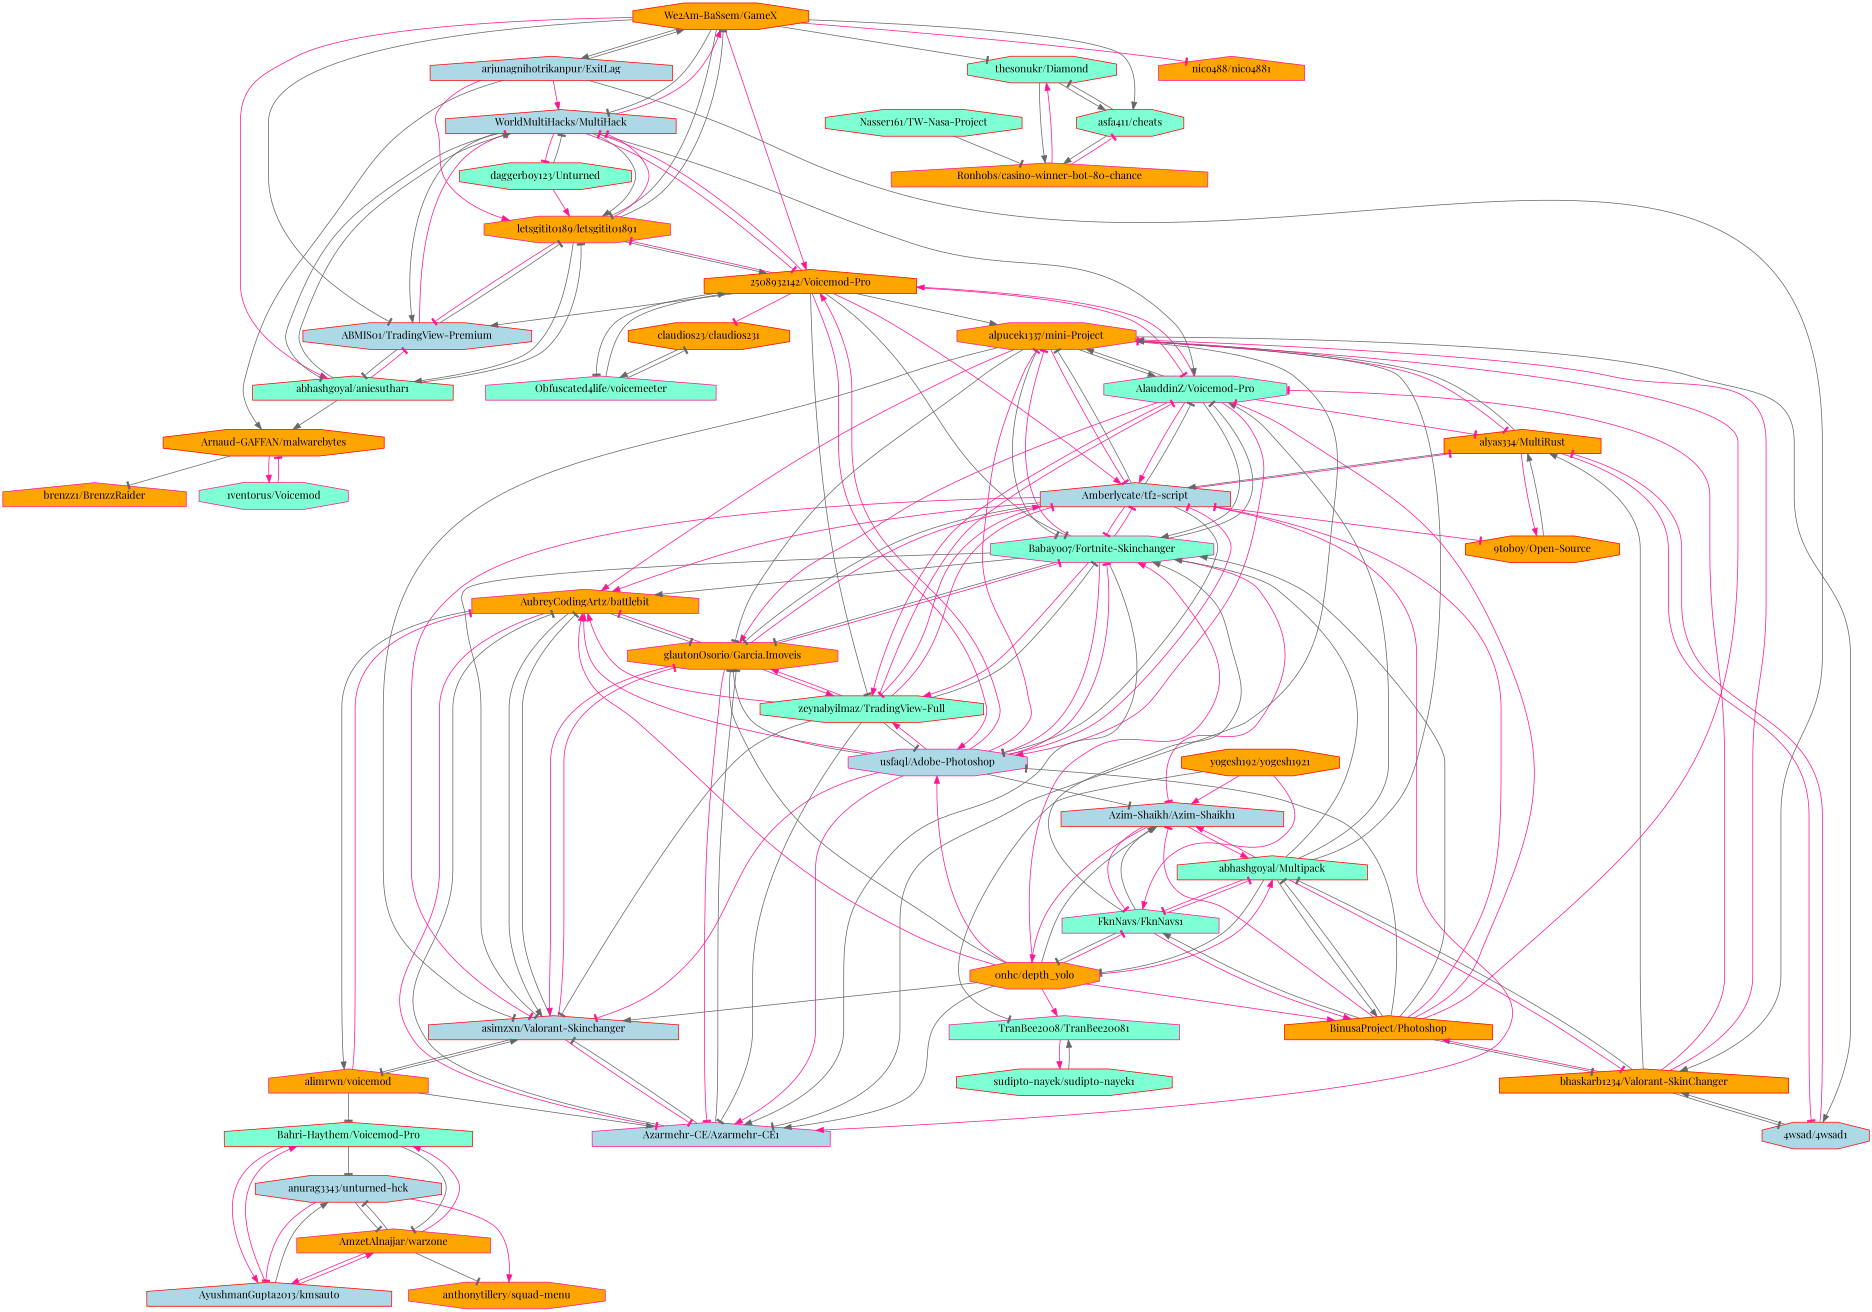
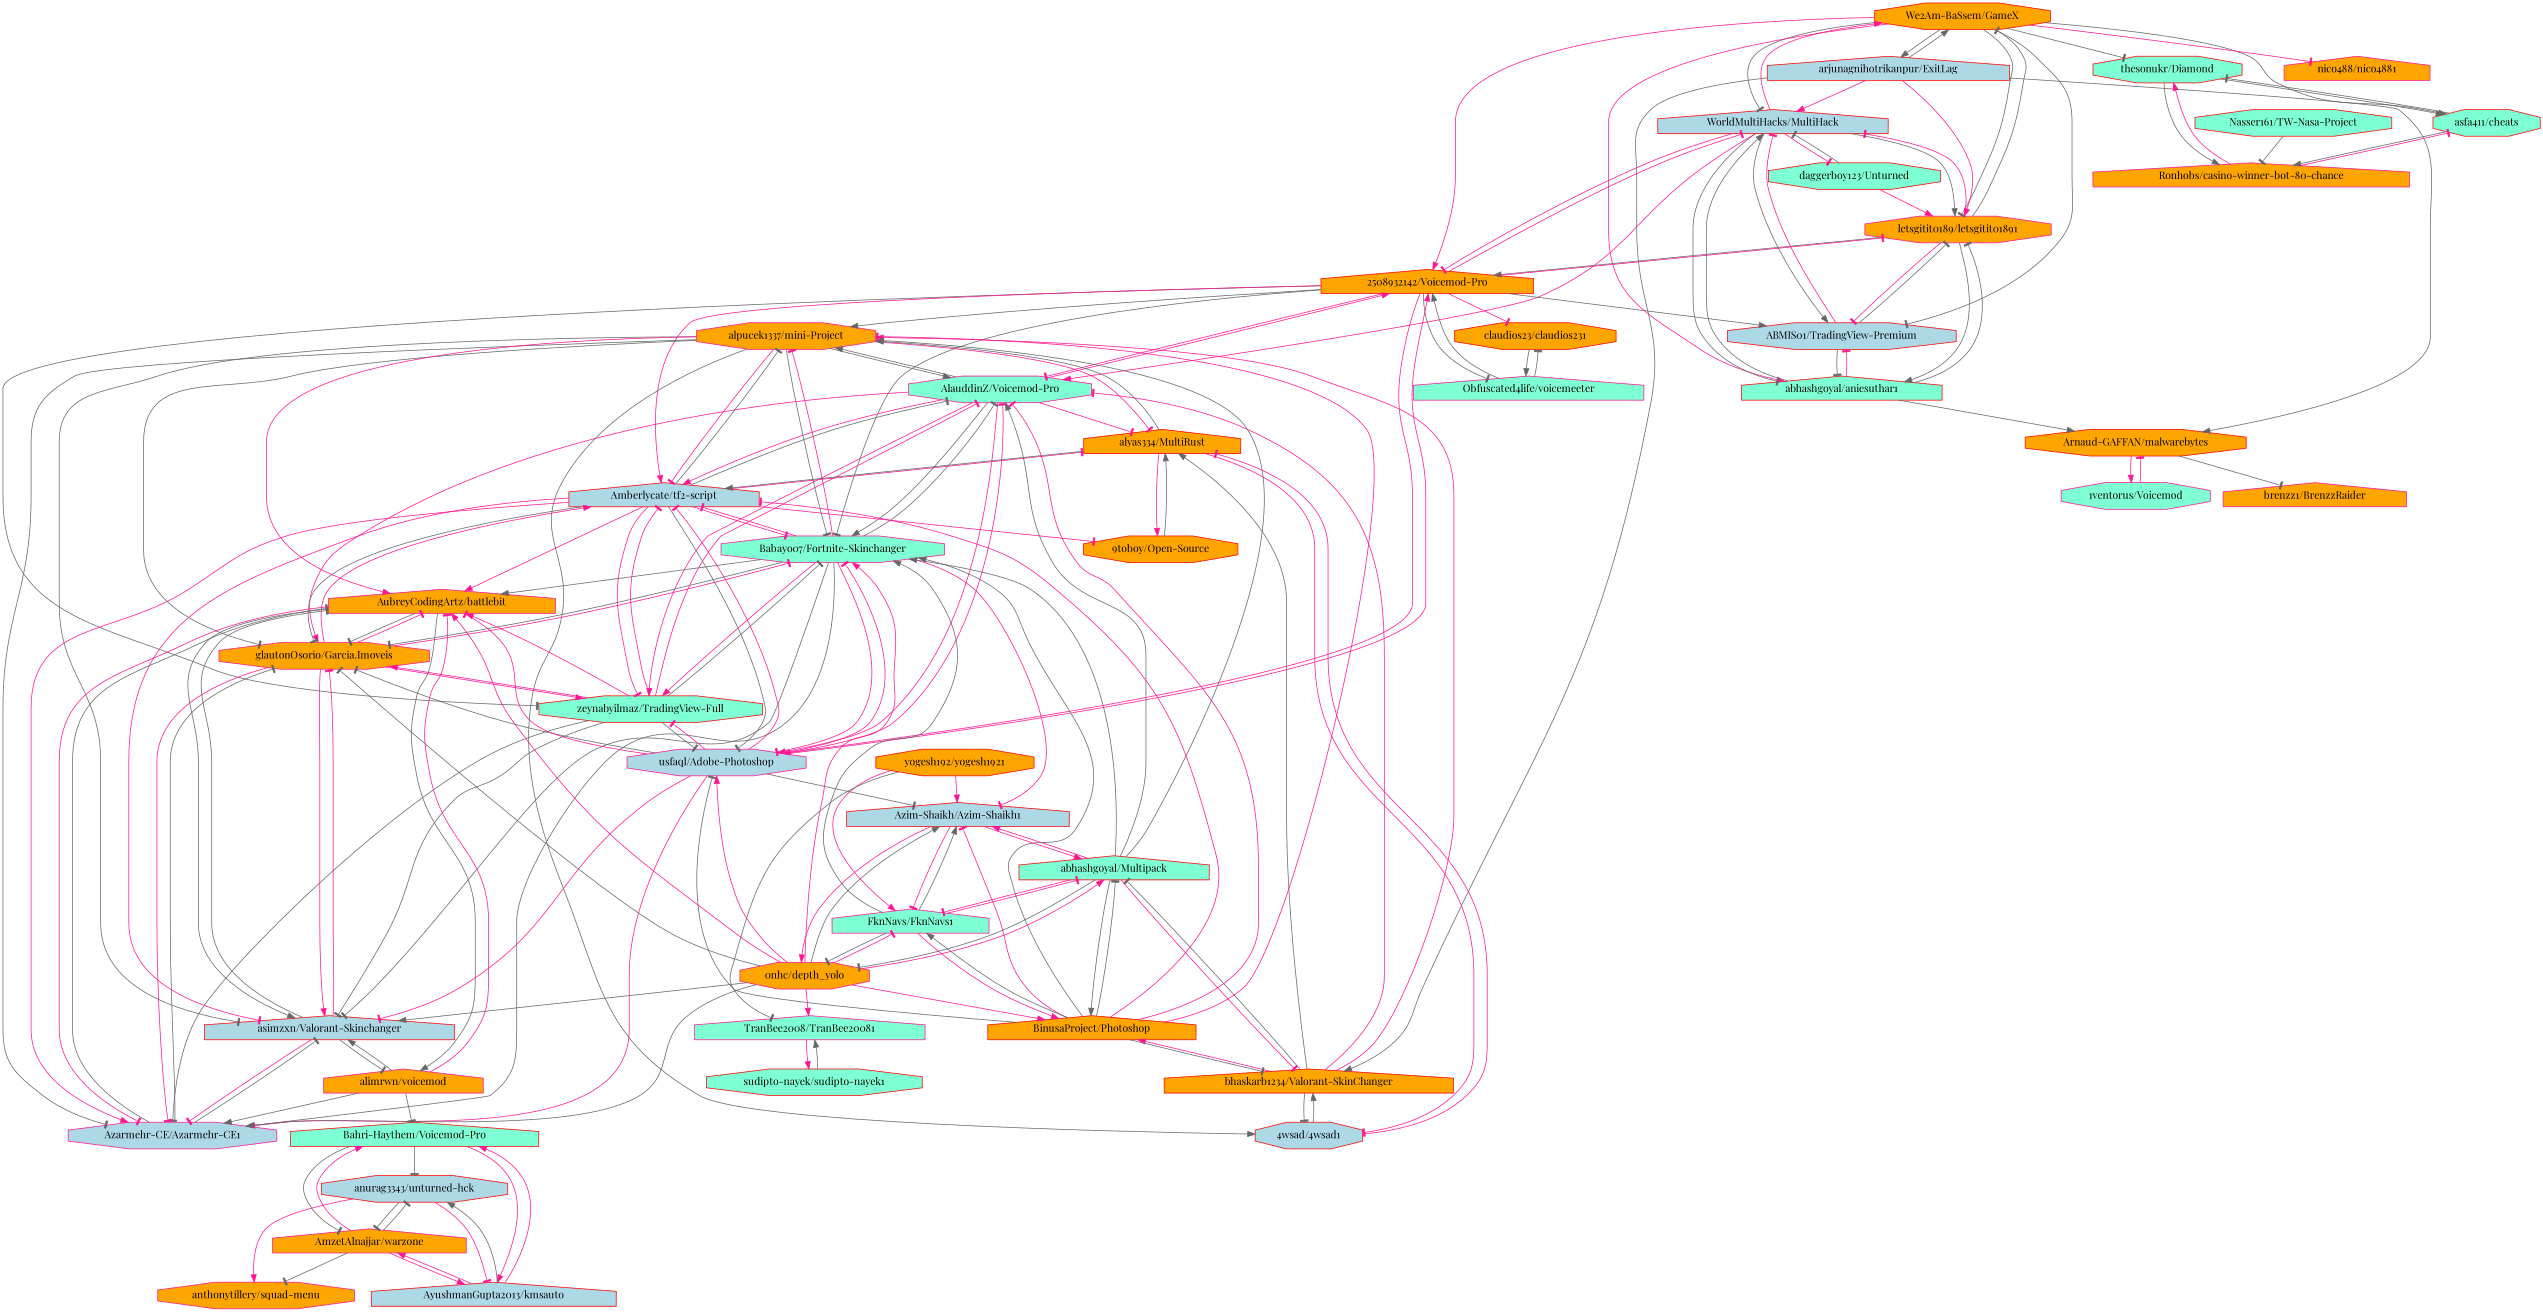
(911, 243) -> (1458, 316)
(984, 574) -> (960, 630)
(705, 719) -> (524, 713)
(912, 738) -> (690, 737)
(711, 1136) -> (172, 1136)
